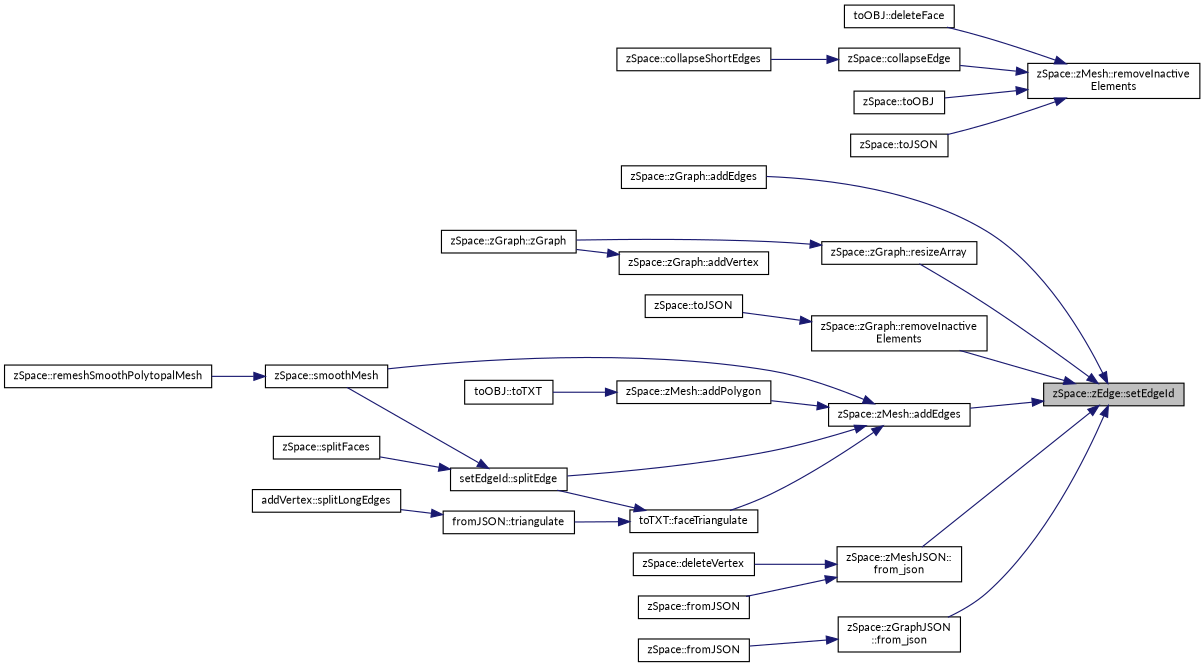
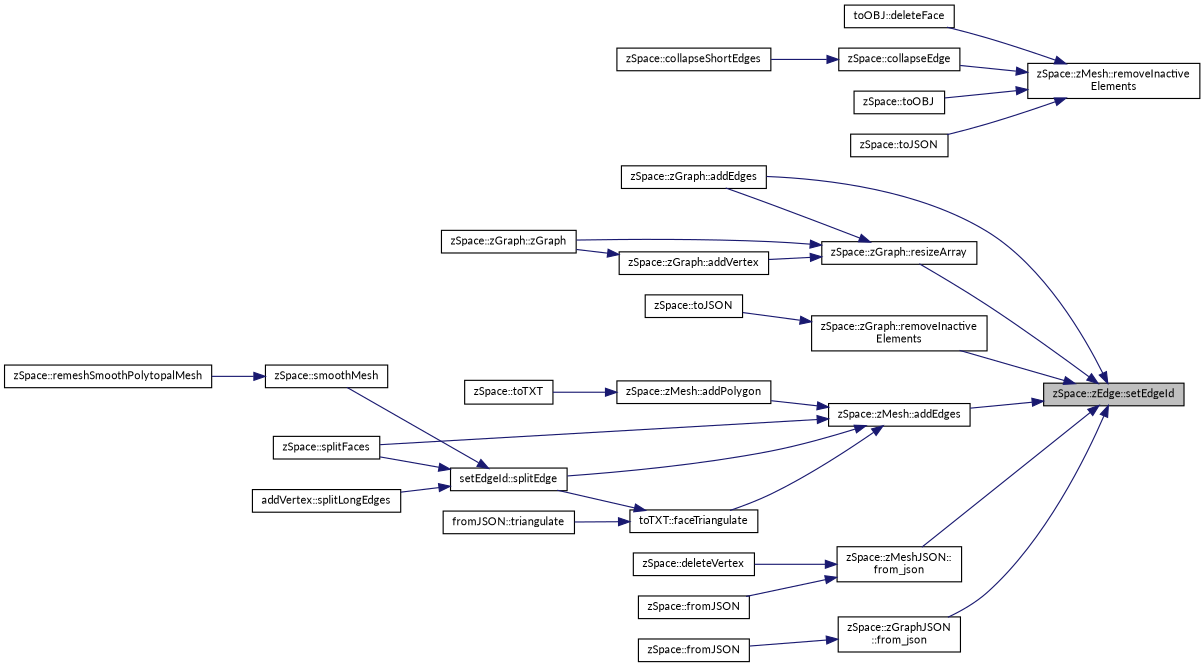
none -> (793, 213)
none -> (789, 258)
(628, 358) -> (599, 432)
(509, 392) -> (509, 392)
(416, 511) -> (420, 490)
